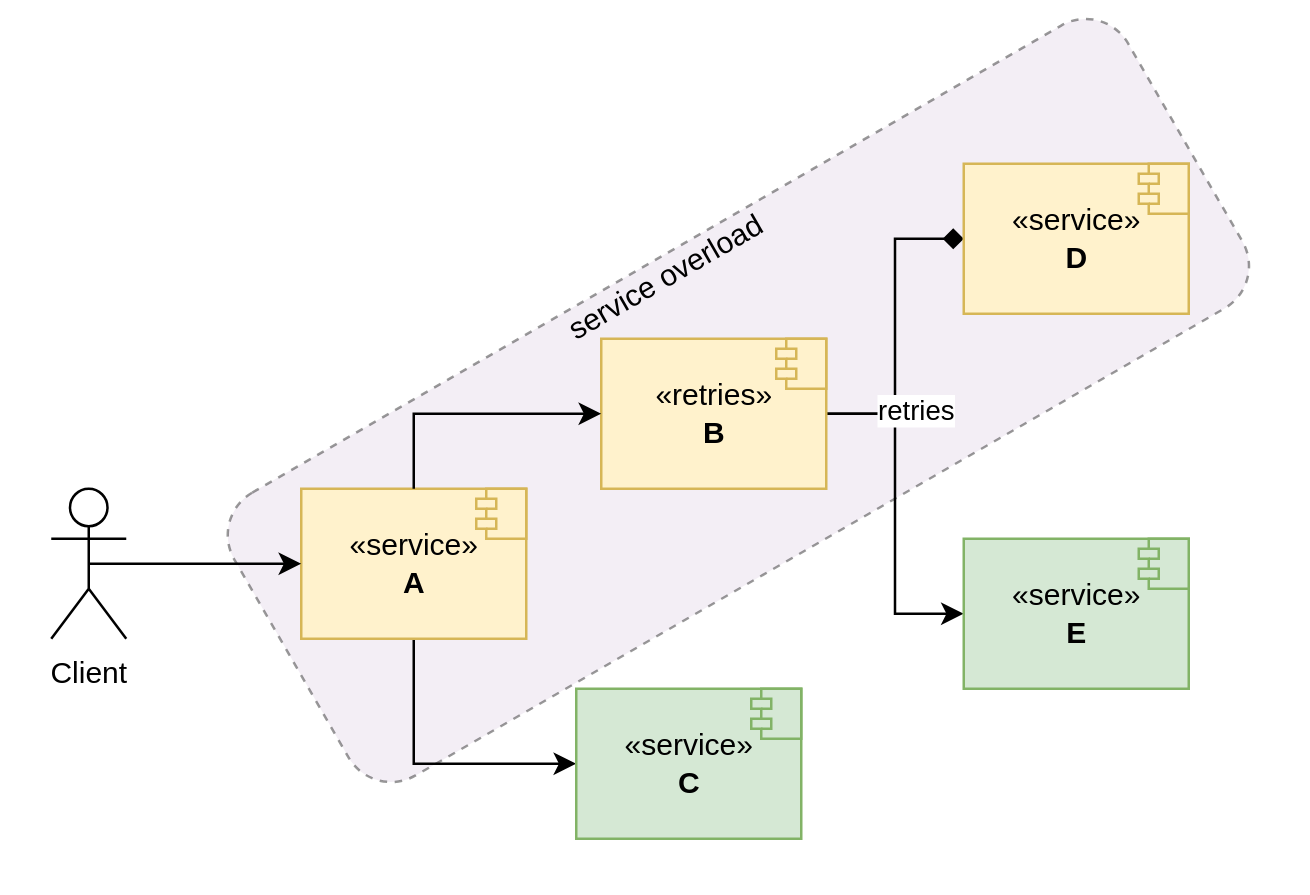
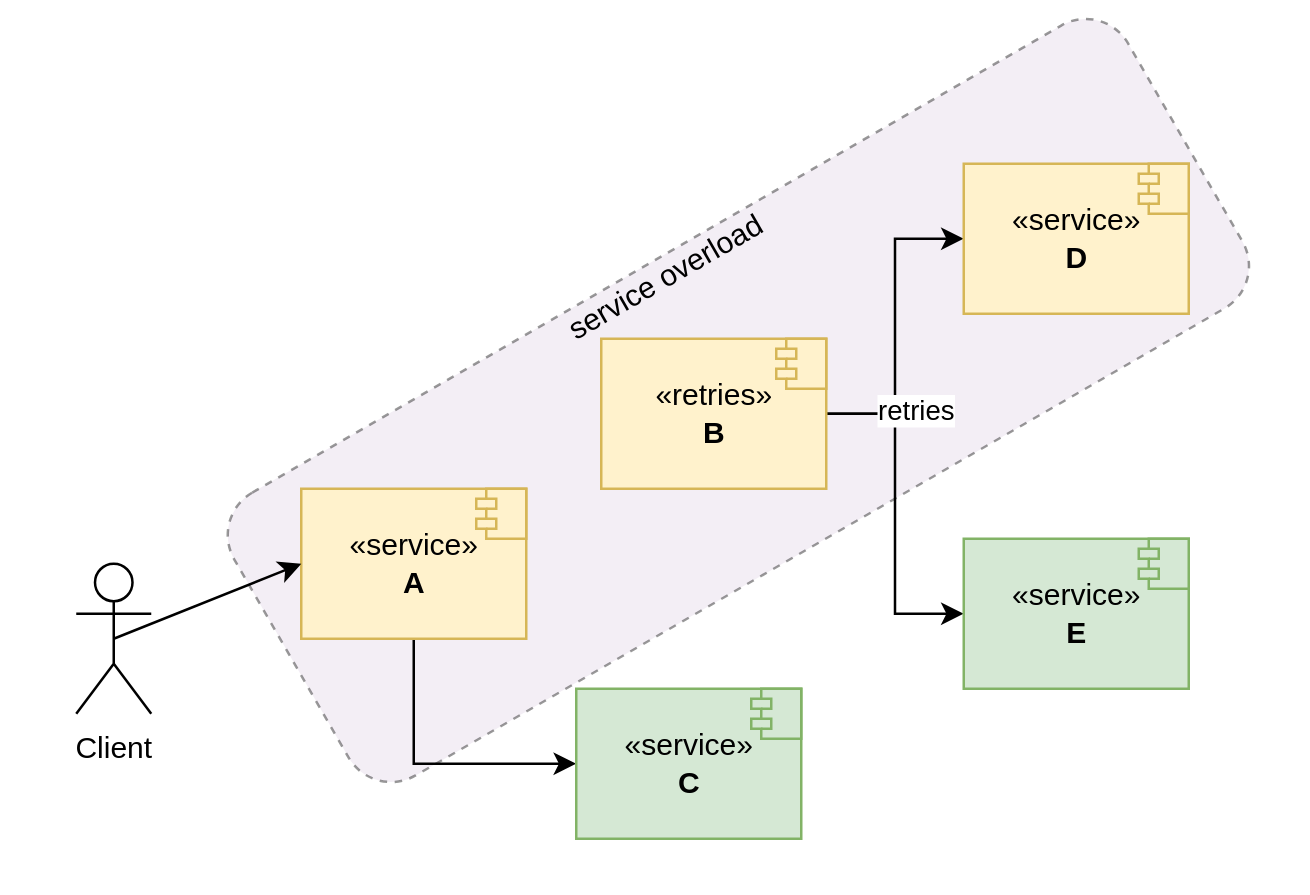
(943, 239) -> (944, 239)
(462, 414) -> none
(89, 564) -> (114, 639)
